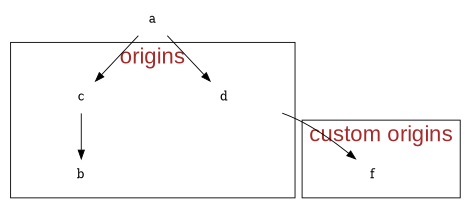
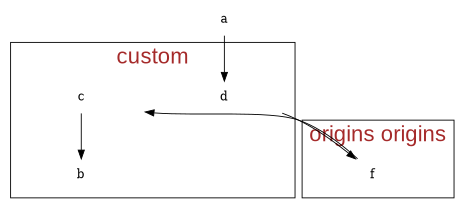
(120, 55) -> (262, 115)
(153, 58) -> (153, 58)
(381, 136) -> (378, 136)
